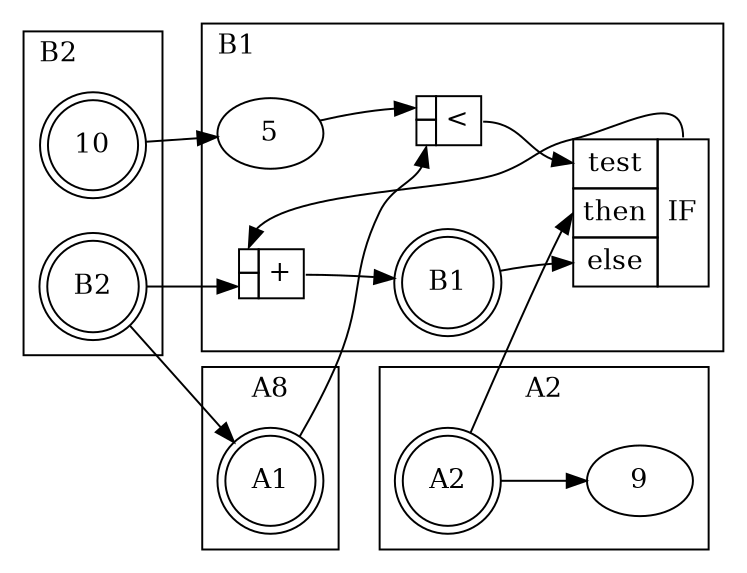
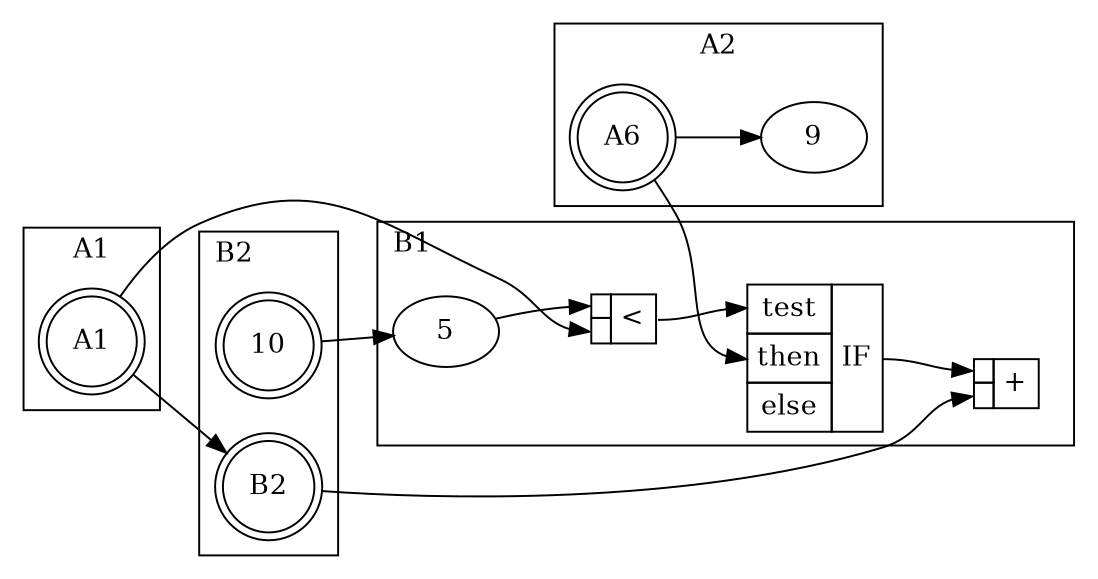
(448, 283) -> none
(175, 377) -> (172, 407)
(270, 390) -> (92, 250)
(448, 481) -> (623, 137)
